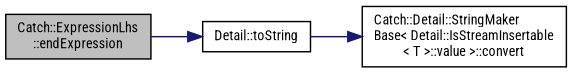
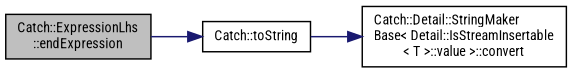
(257, 37) -> (257, 37)
